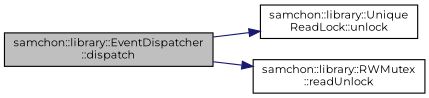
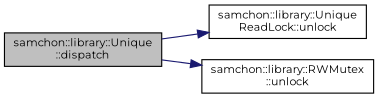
(109, 50) -> (83, 50)
(339, 76) -> (288, 76)
